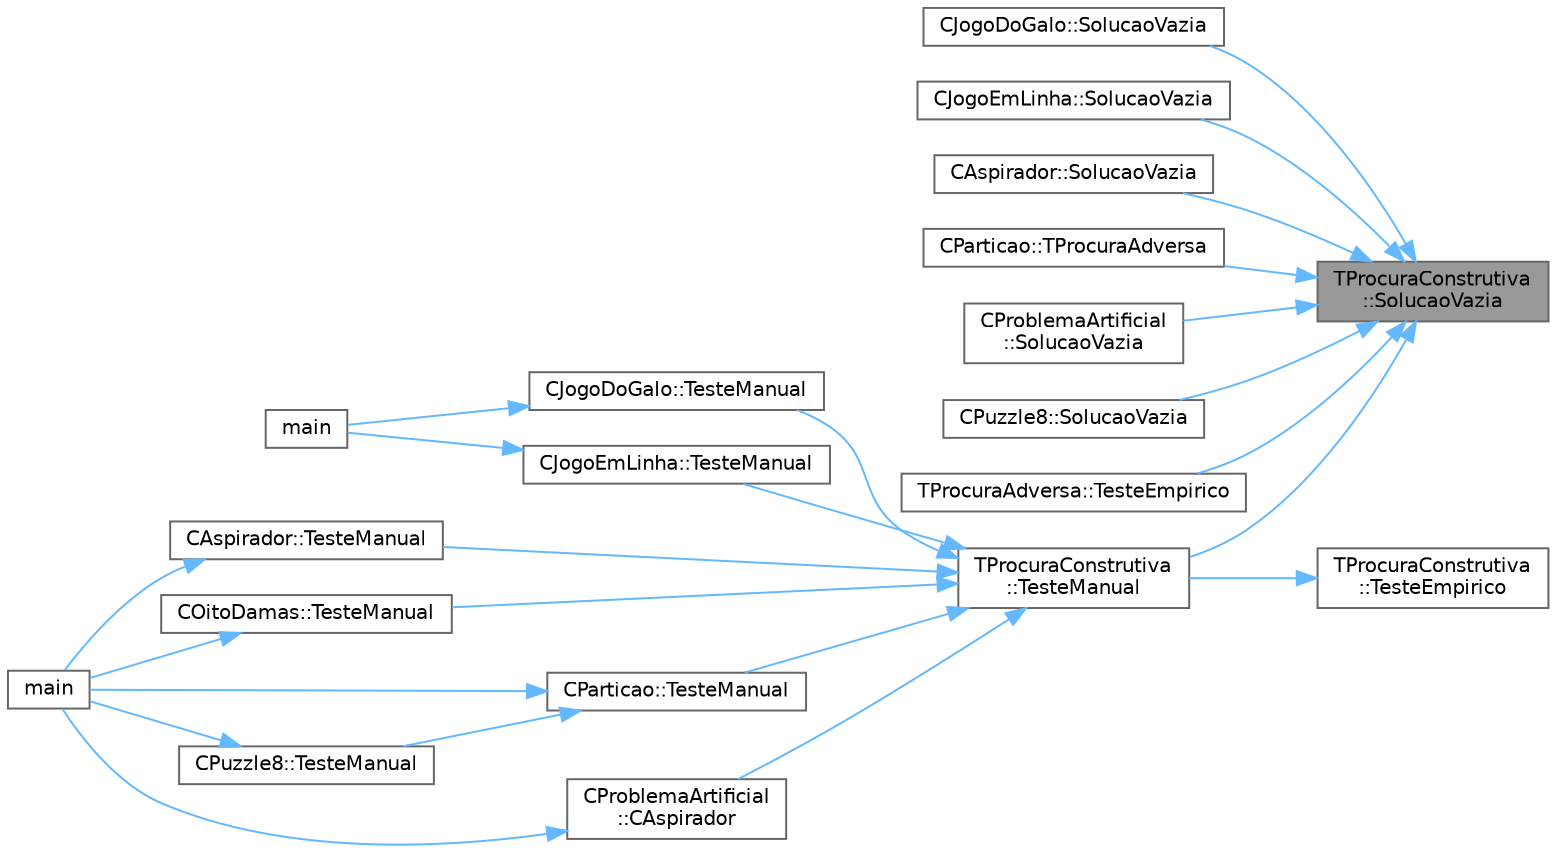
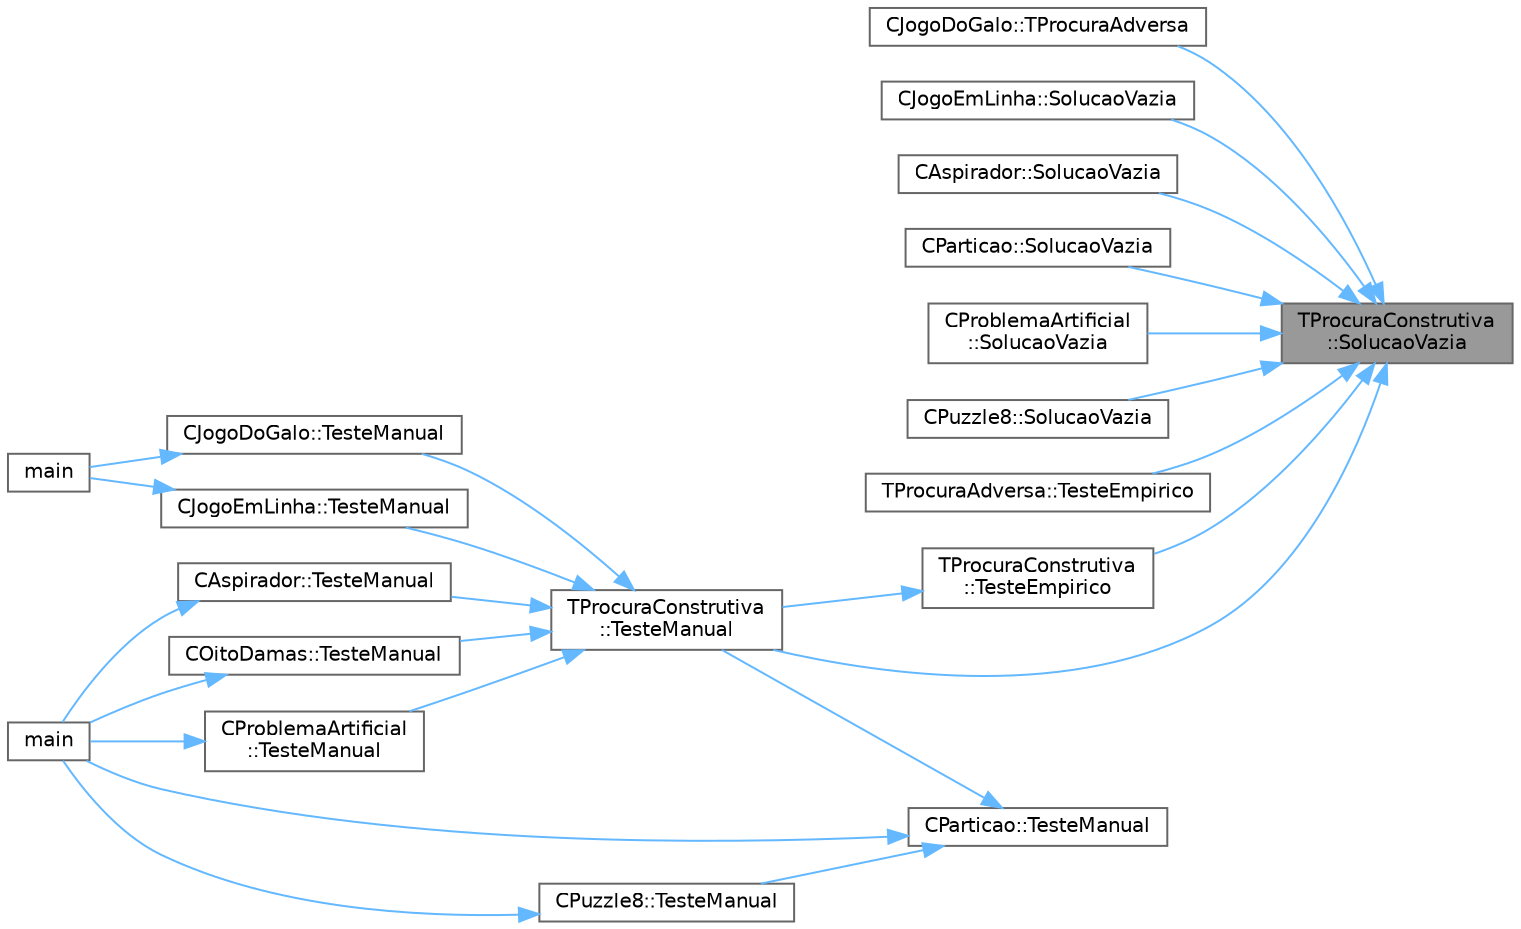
(1074, 27) -> (1038, 27)
(1074, 248) -> (1038, 248)
none -> (1270, 482)
(847, 643) -> (853, 724)
(677, 809) -> (314, 741)
